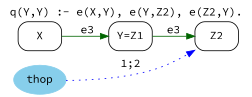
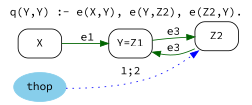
(87, 30) -> (87, 37)
none -> (178, 54)
